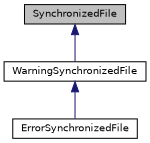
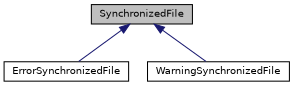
(75, 105) -> (100, 46)
